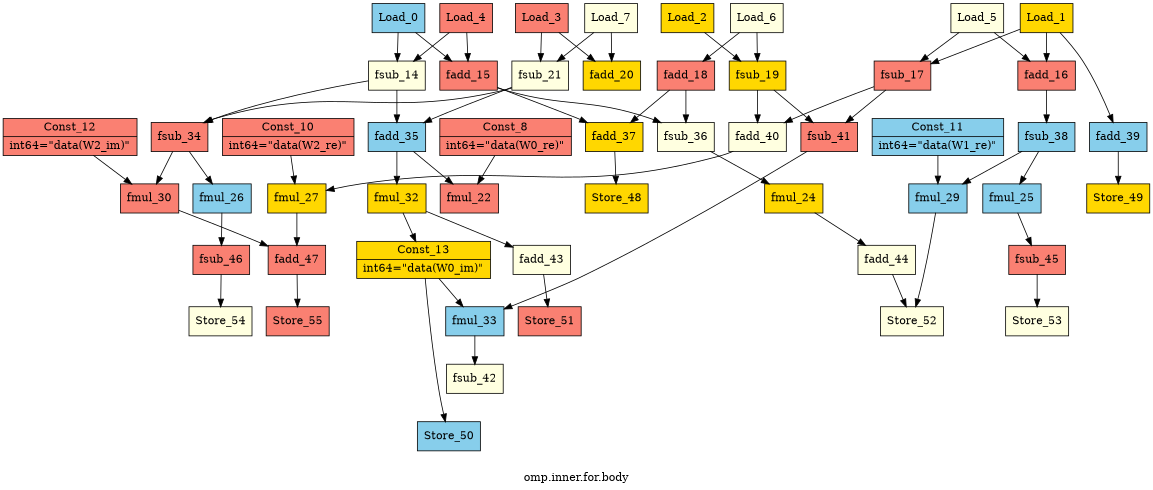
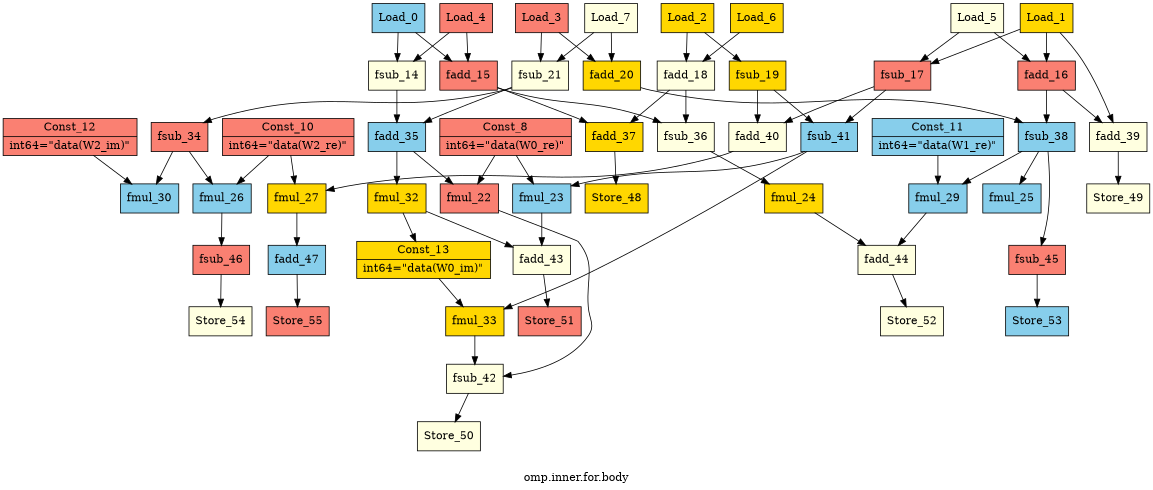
(757, 18) -> (757, 18)
none -> (687, 43)
(757, 43) -> none
(686, 76) -> (686, 76)
(289, 97) -> none
none -> (819, 101)
none -> (1079, 104)
(829, 137) -> (829, 137)
(1118, 137) -> (1118, 137)
none -> (256, 167)
(150, 198) -> (150, 198)
none -> (542, 198)
(1118, 198) -> (1118, 198)
(216, 225) -> none
(1023, 226) -> (1049, 195)
(928, 256) -> (915, 226)
(297, 260) -> (297, 260)
none -> (588, 289)
(475, 321) -> (475, 321)
(1037, 321) -> (1037, 321)
(433, 346) -> (464, 404)
(449, 436) -> (449, 436)
